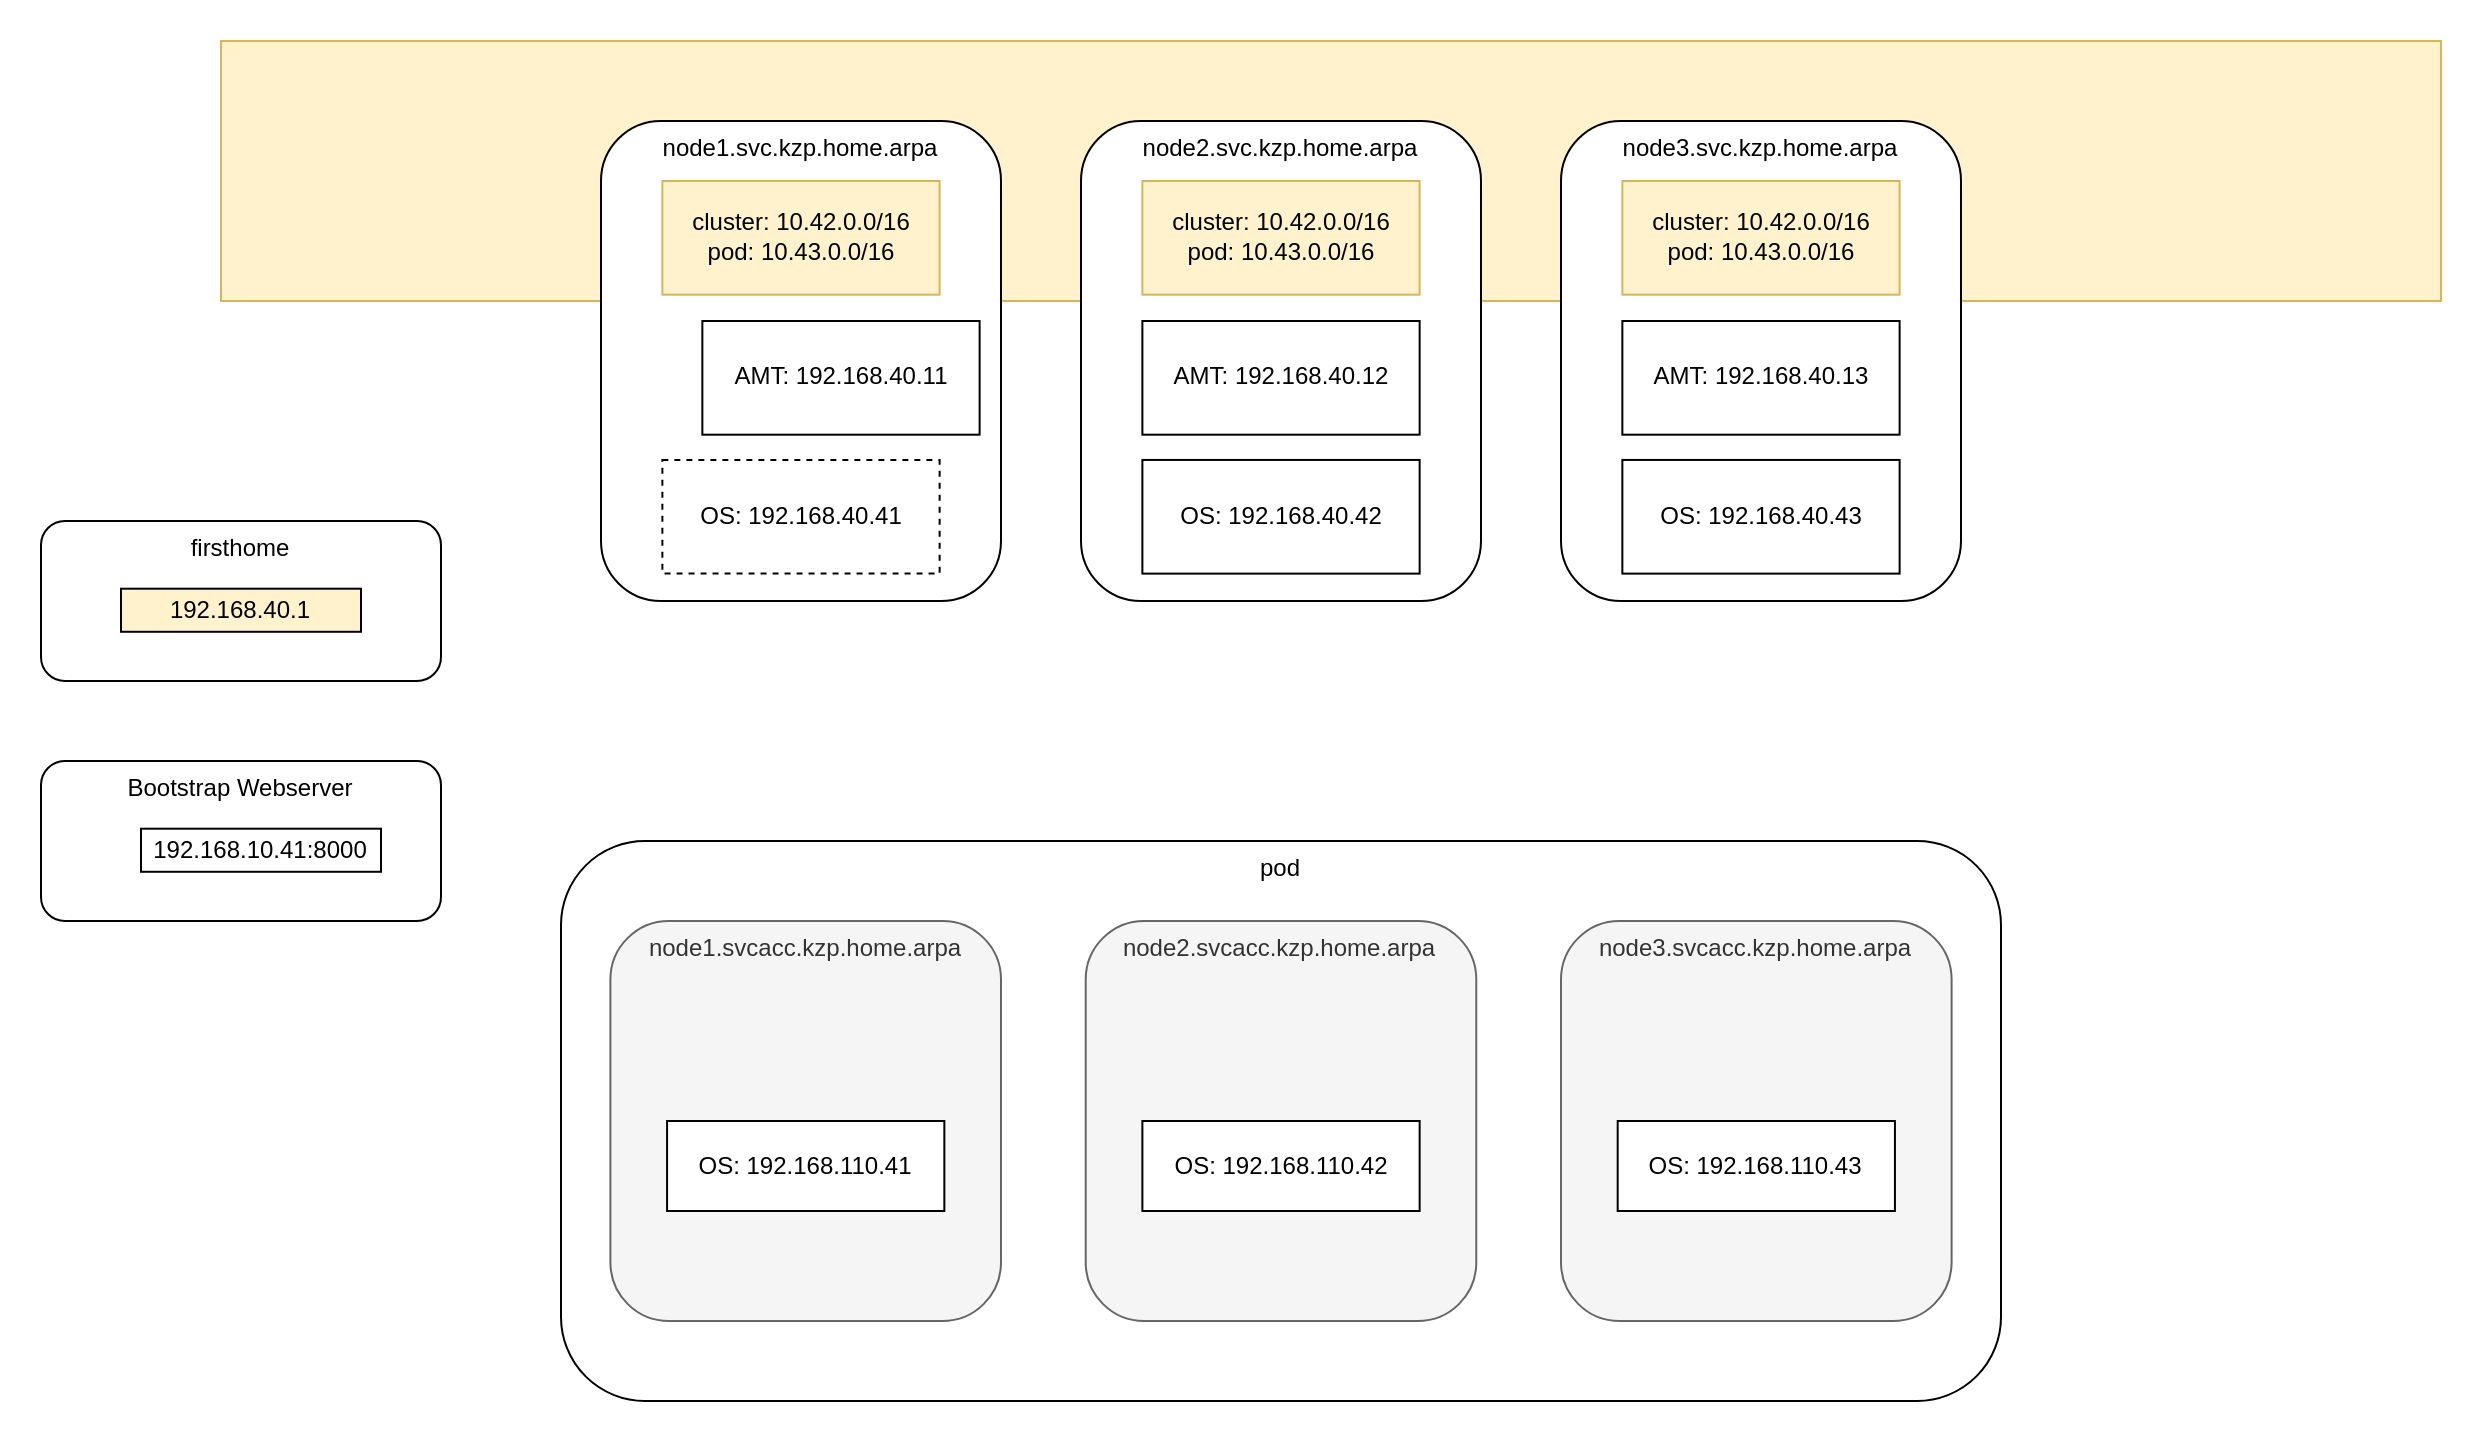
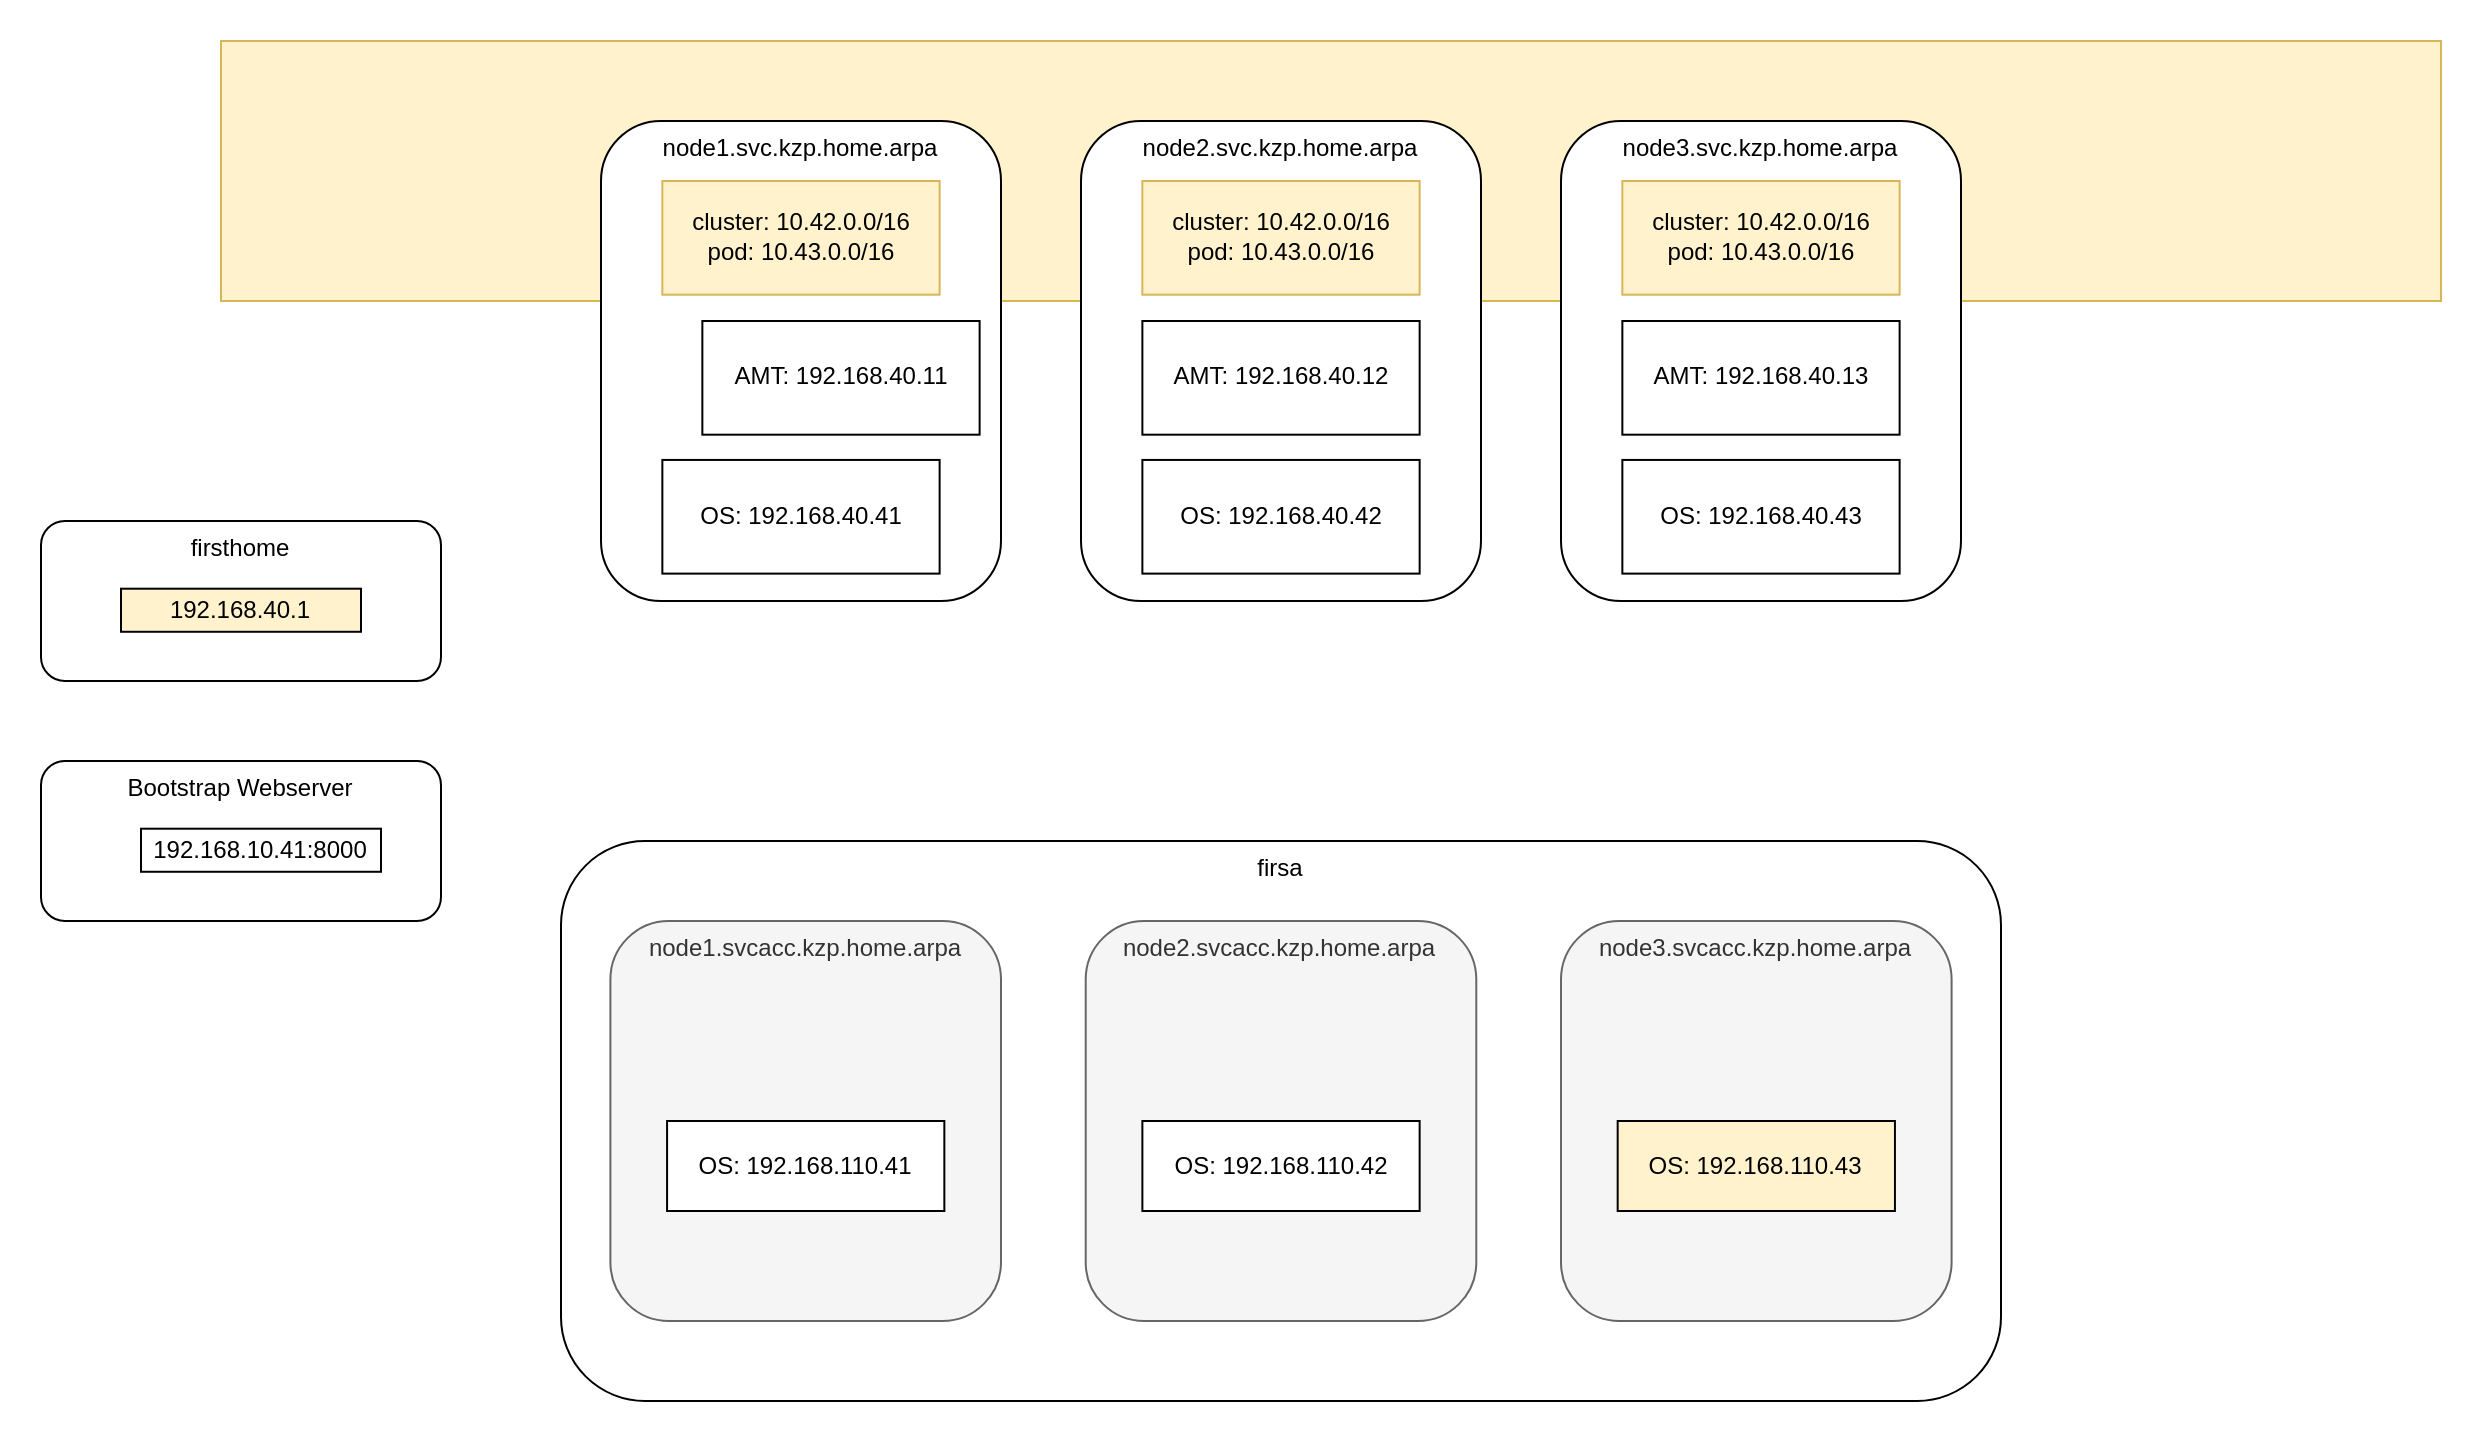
(801, 517) -> (801, 517)
(1281, 869) -> (1281, 869)
(1756, 1166) -> (1756, 1166)
